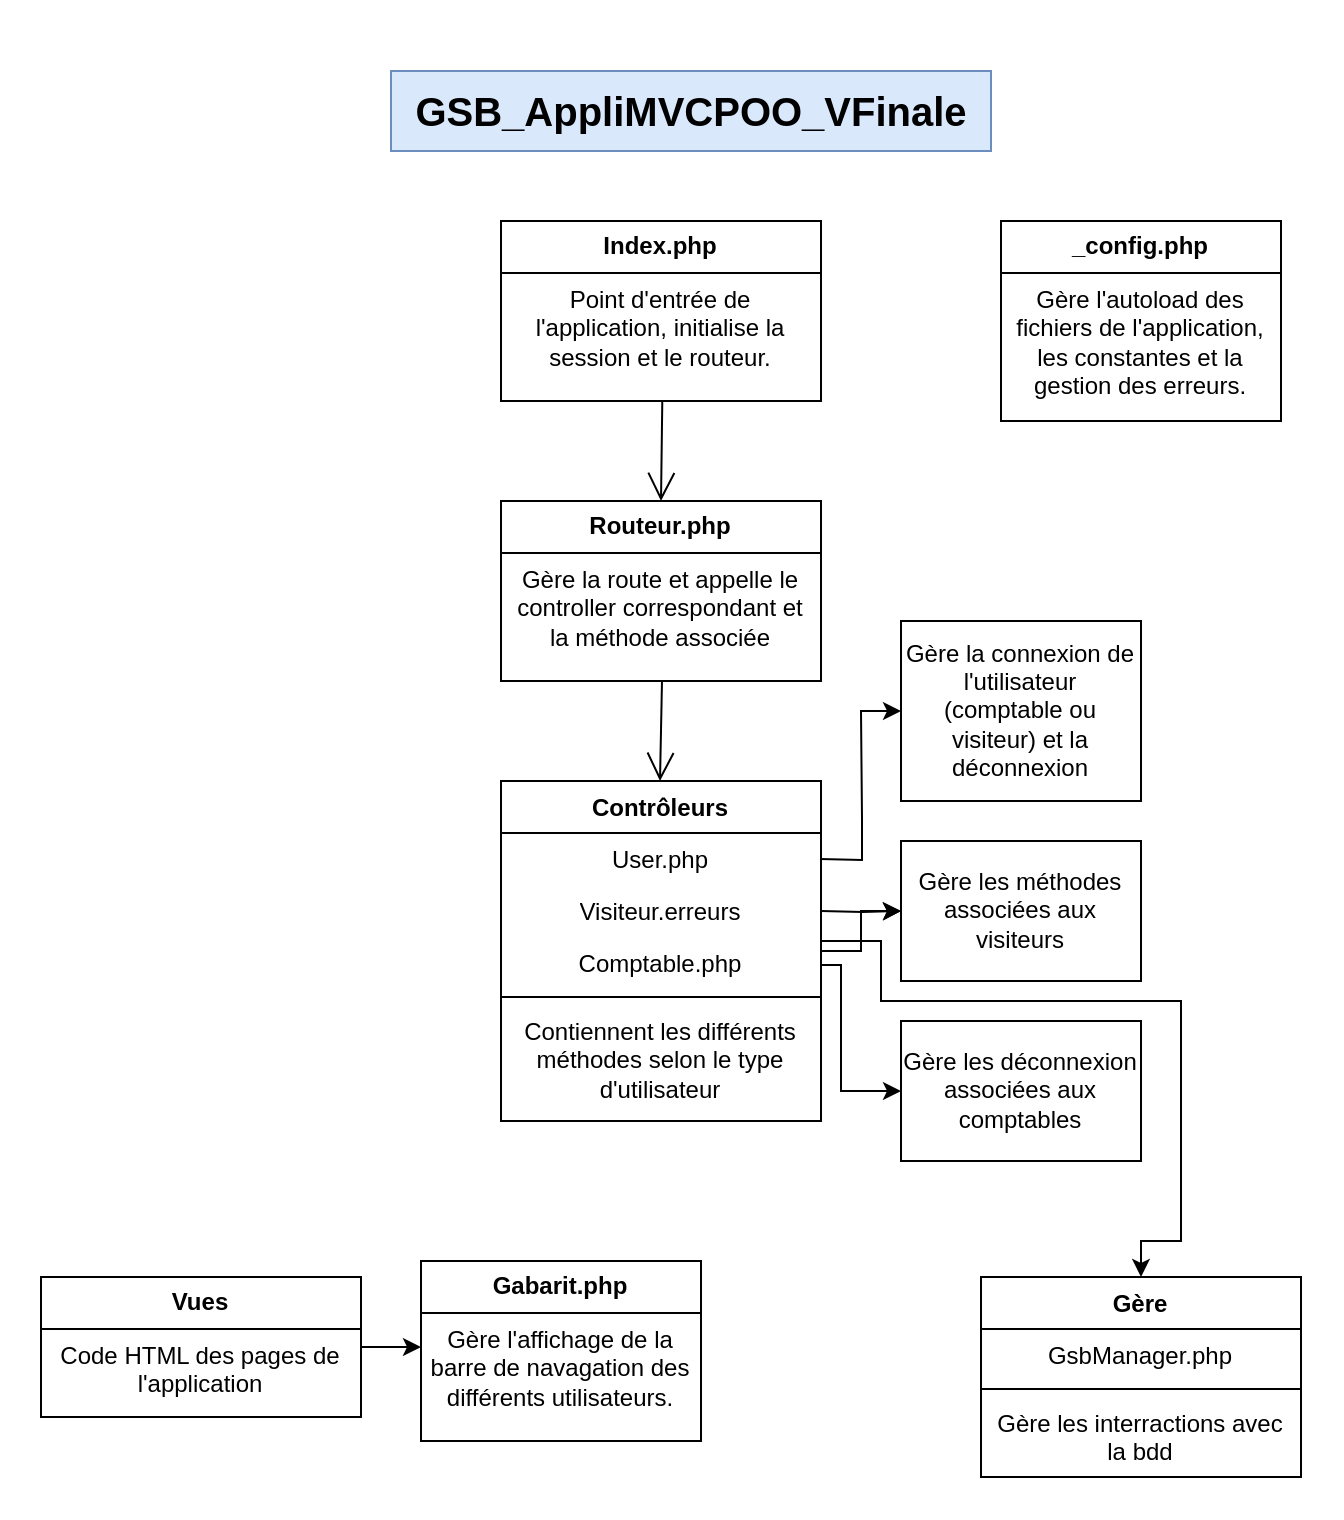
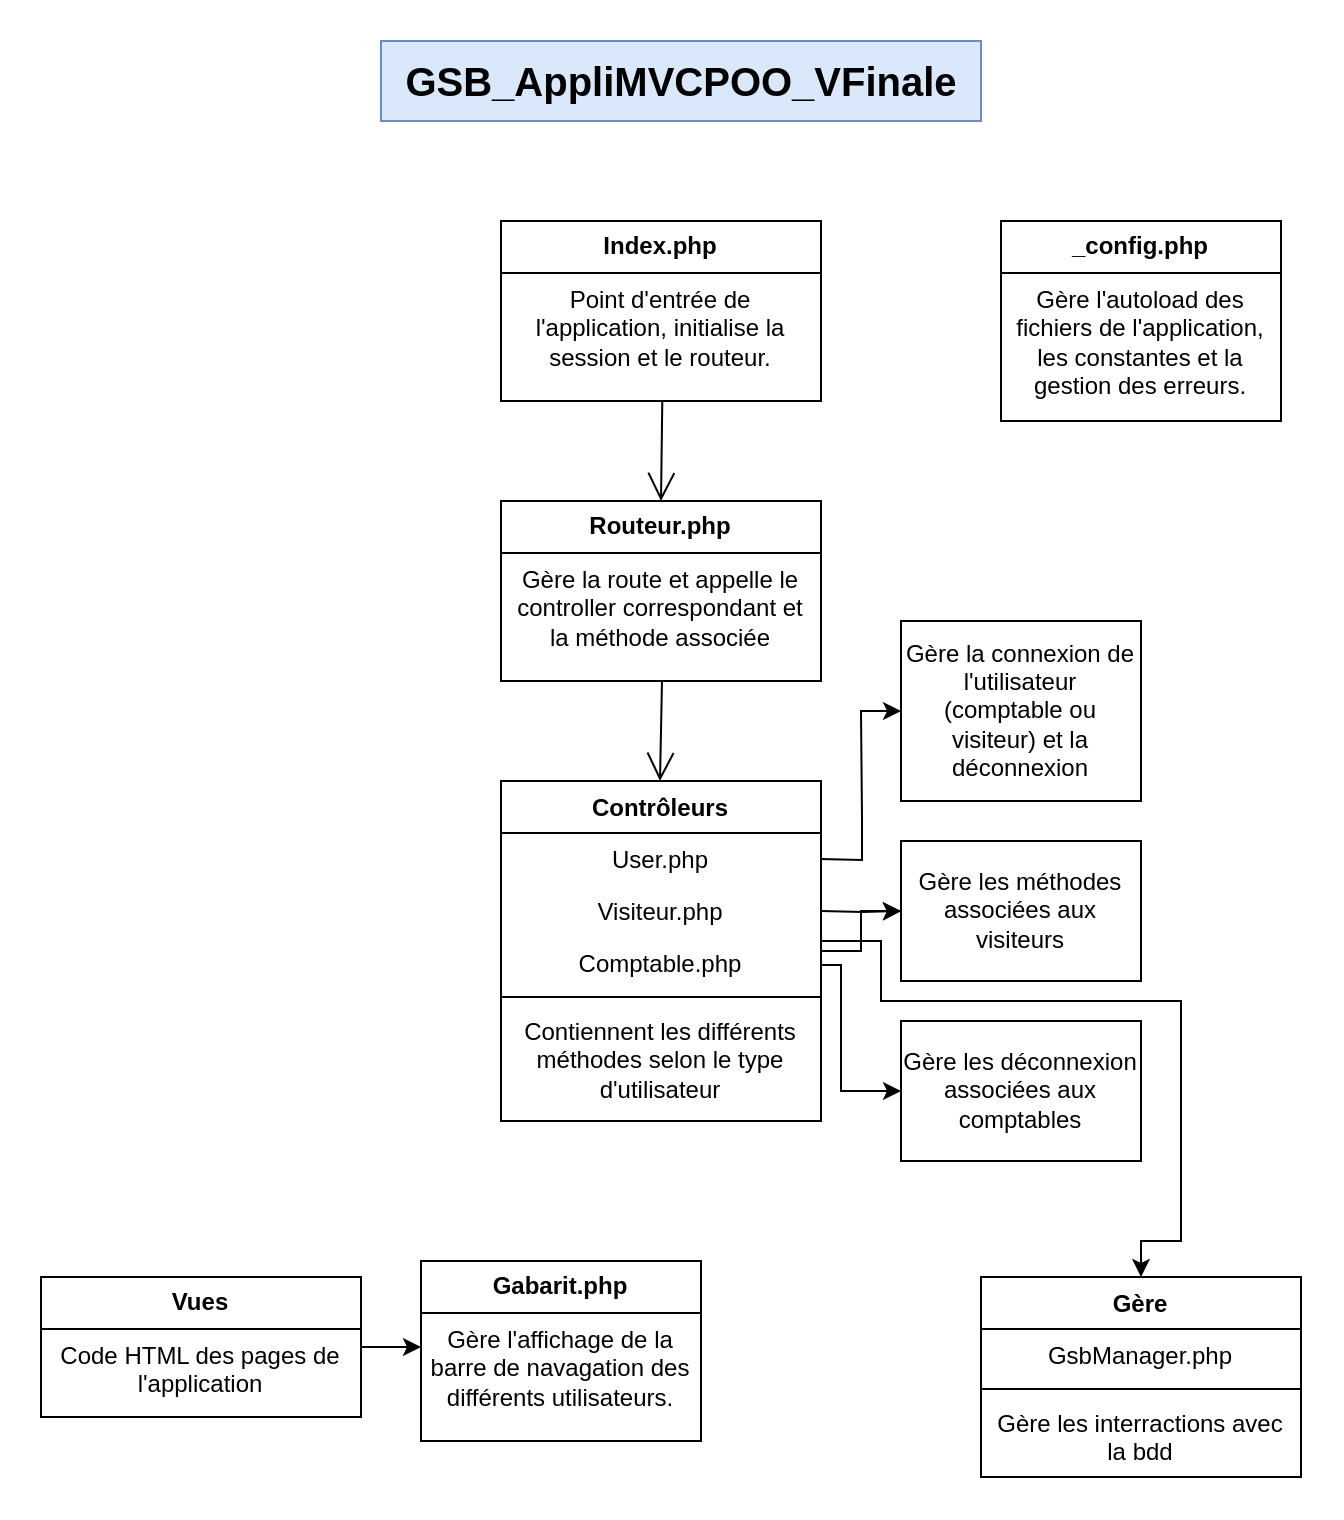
(691, 111) -> (681, 81)
(661, 913) -> (661, 913)
